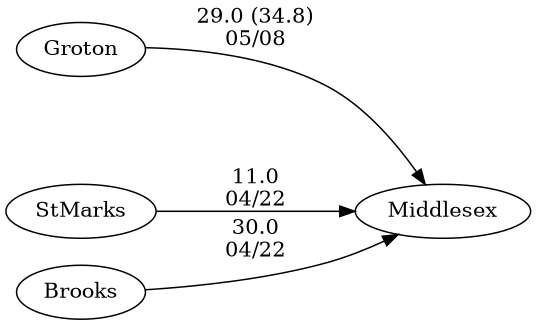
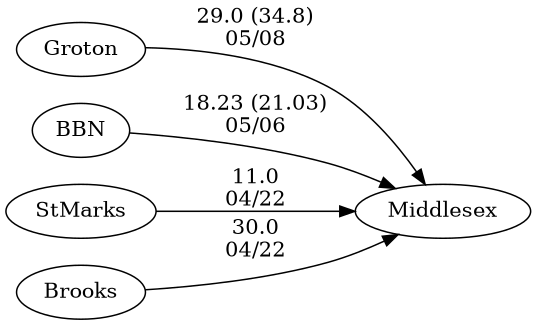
none -> (81, 130)
